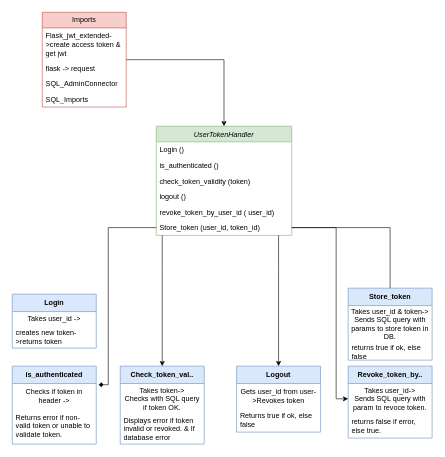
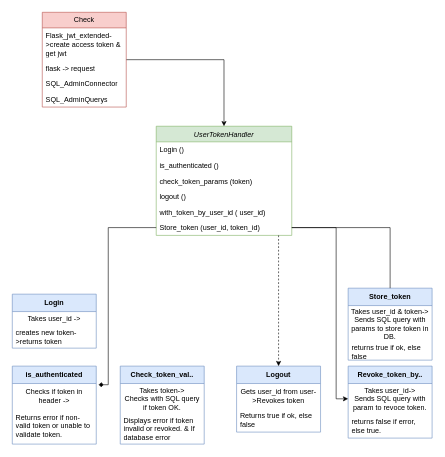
(84, 20) -> (84, 20)
(68, 100) -> (75, 100)
(212, 181) -> (211, 181)
(224, 212) -> (219, 212)
(279, 299) -> (279, 299)
(162, 360) -> none
